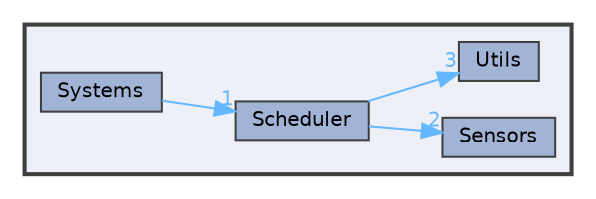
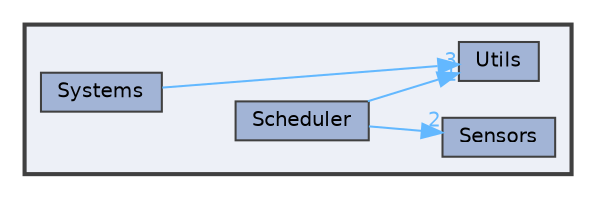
(188, 105) -> (300, 77)
